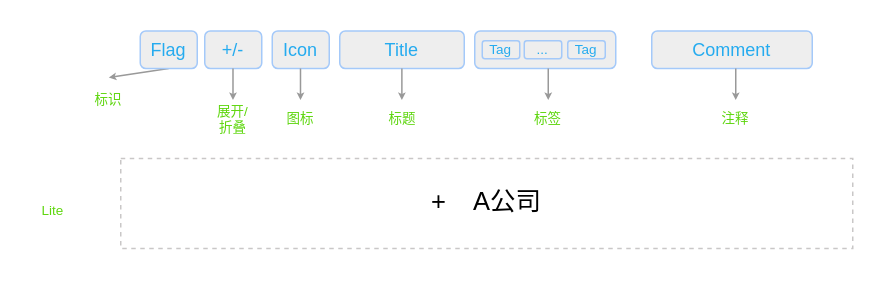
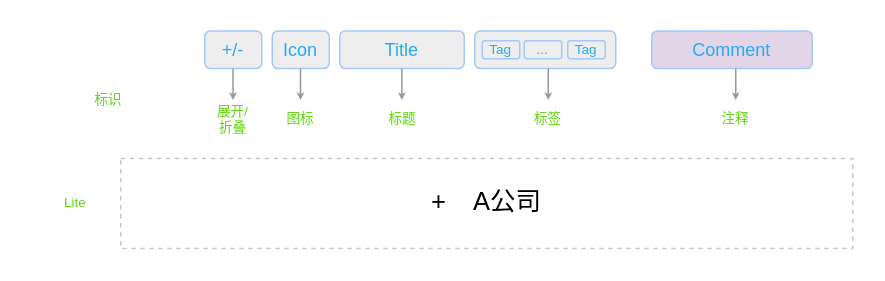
(169, 50) -> none
(732, 50) -> (732, 50)
(142, 72) -> none
(53, 211) -> (76, 203)
